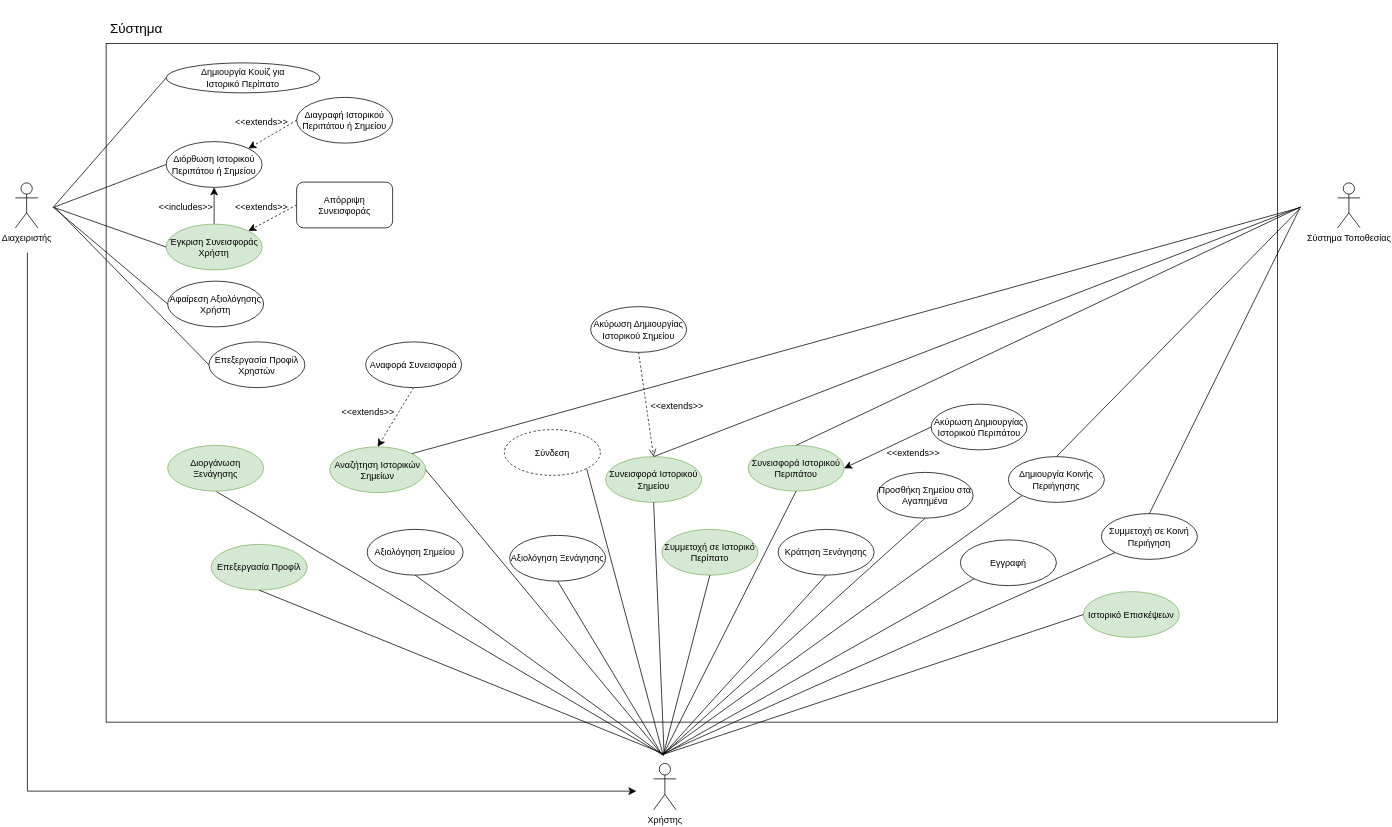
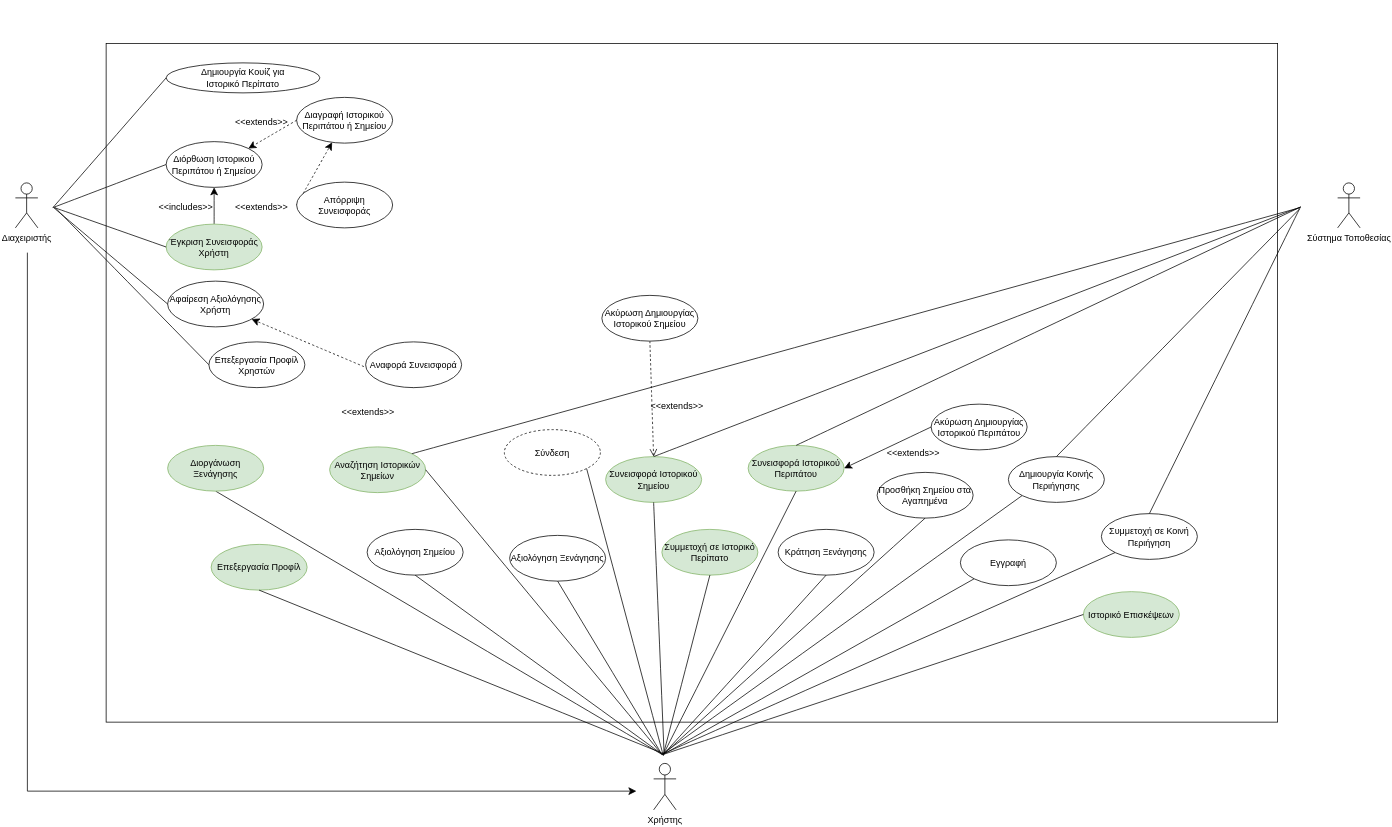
(136, 28) -> none
(345, 205) -> (345, 205)
(275, 217) -> (313, 176)
(639, 329) -> (650, 318)
(398, 413) -> (324, 349)
